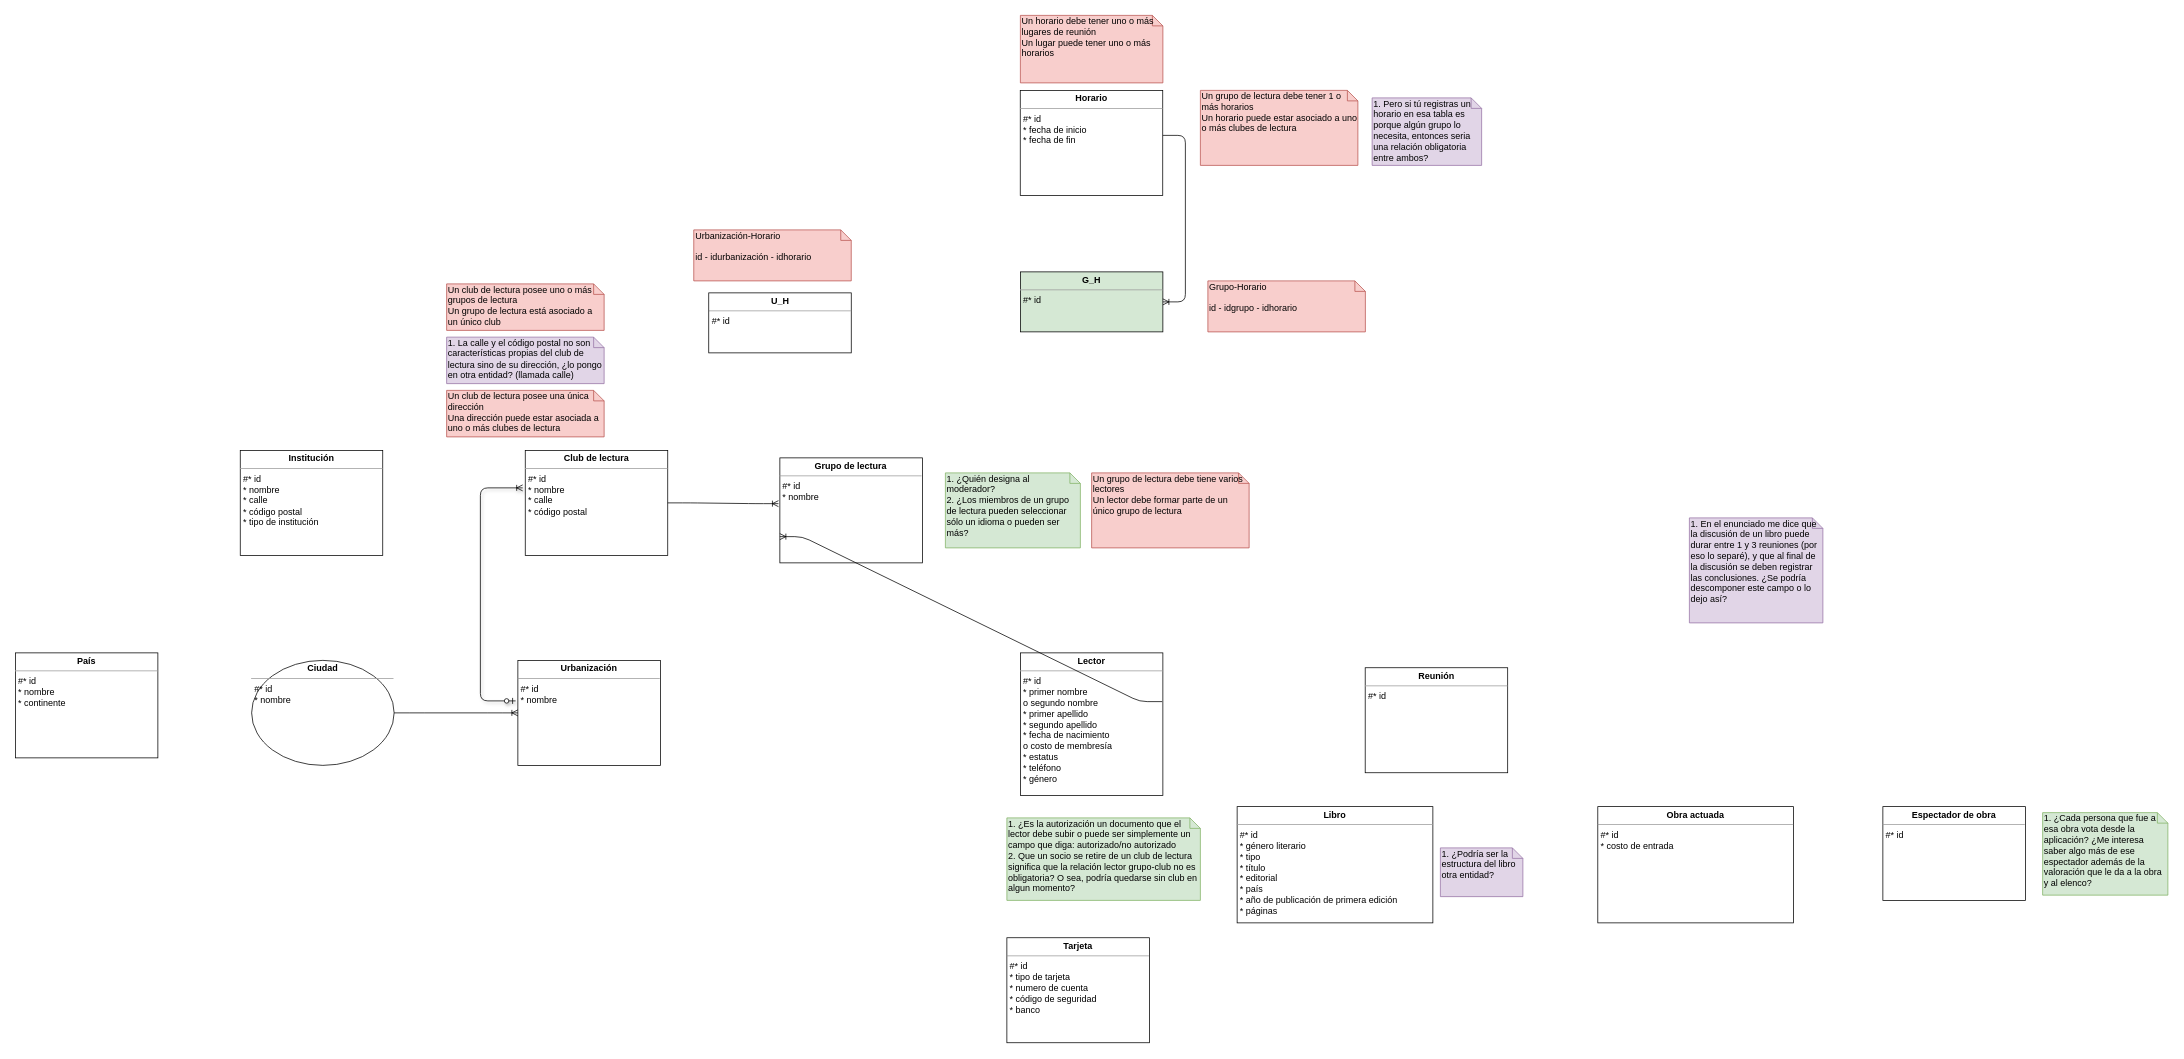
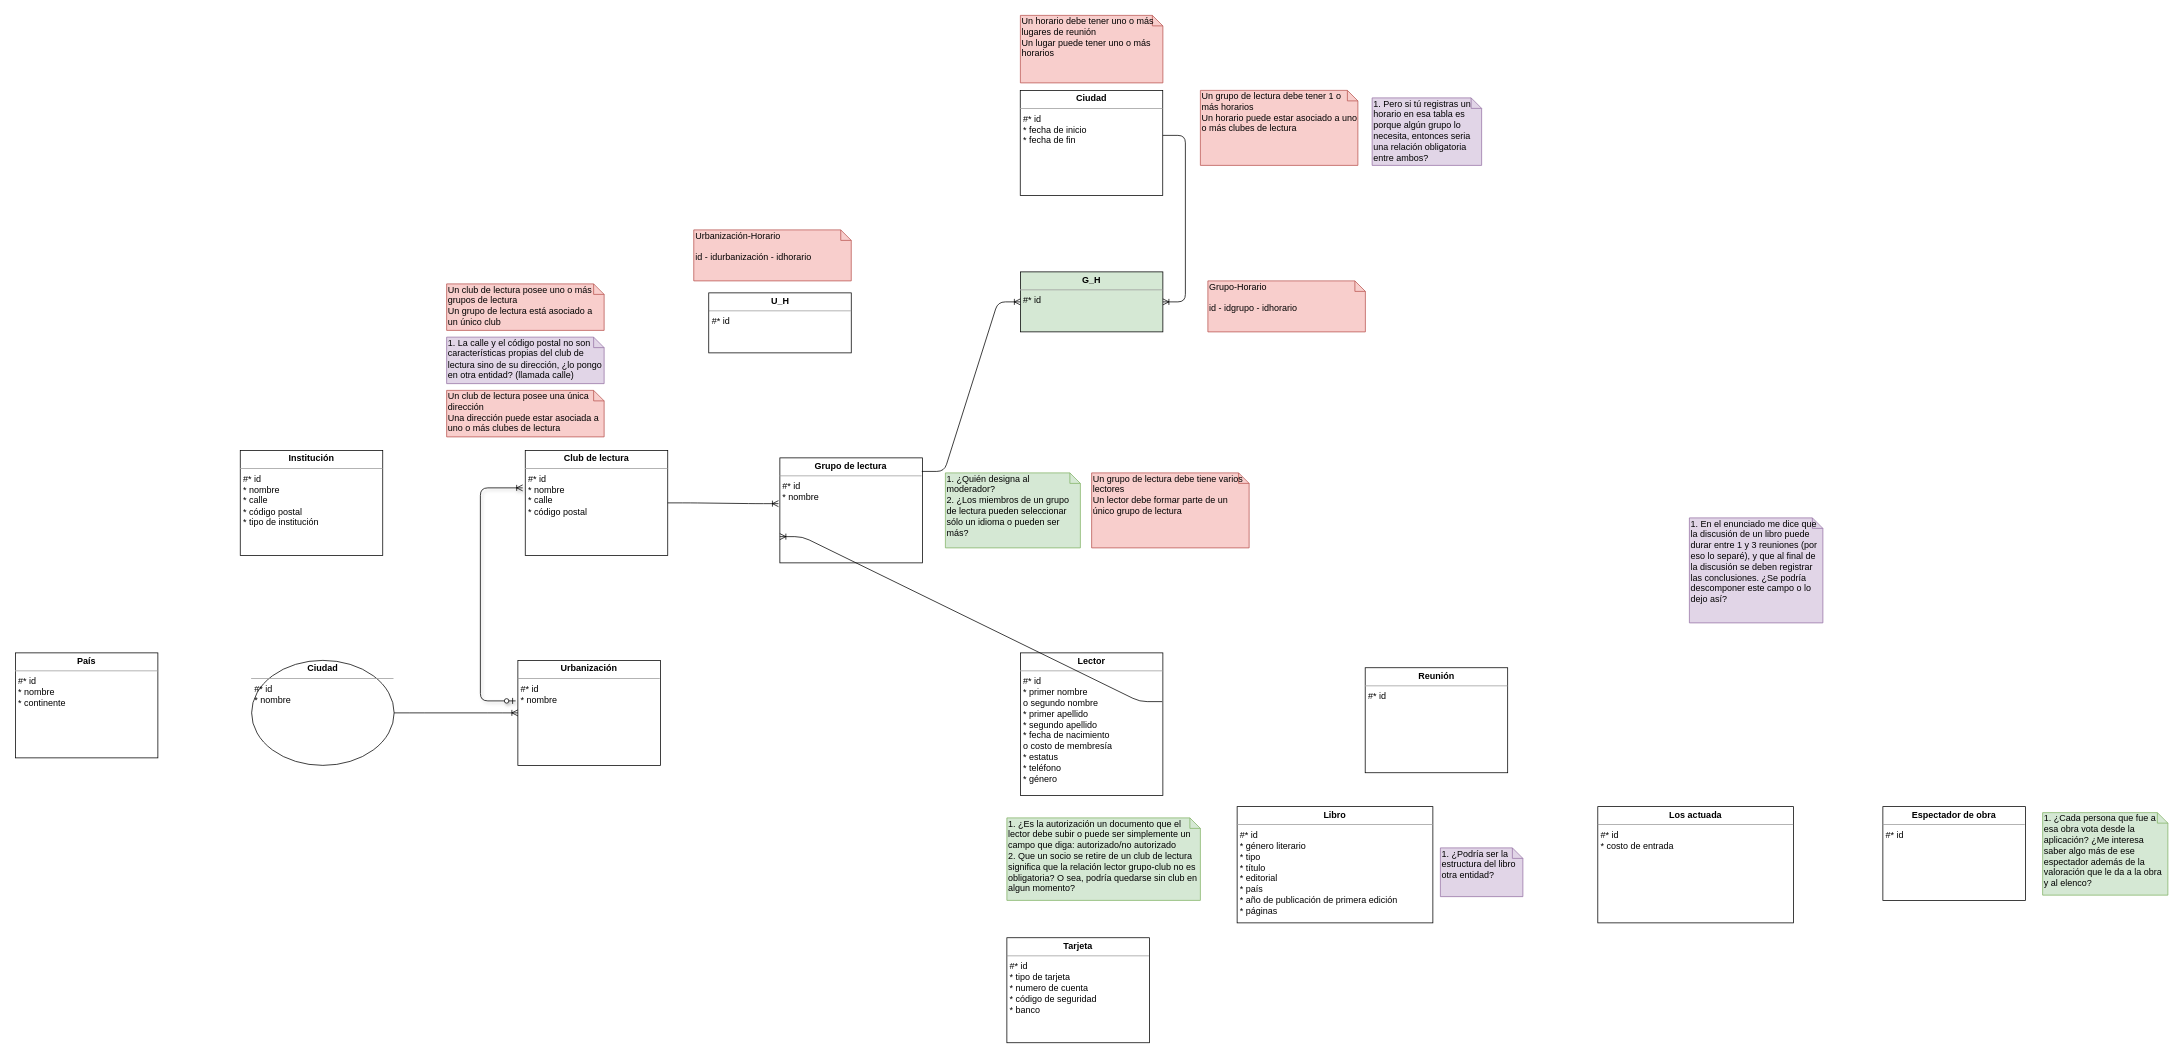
(1056, 112) -> (1056, 112)
none -> (971, 387)
(1640, 823) -> (1640, 823)
